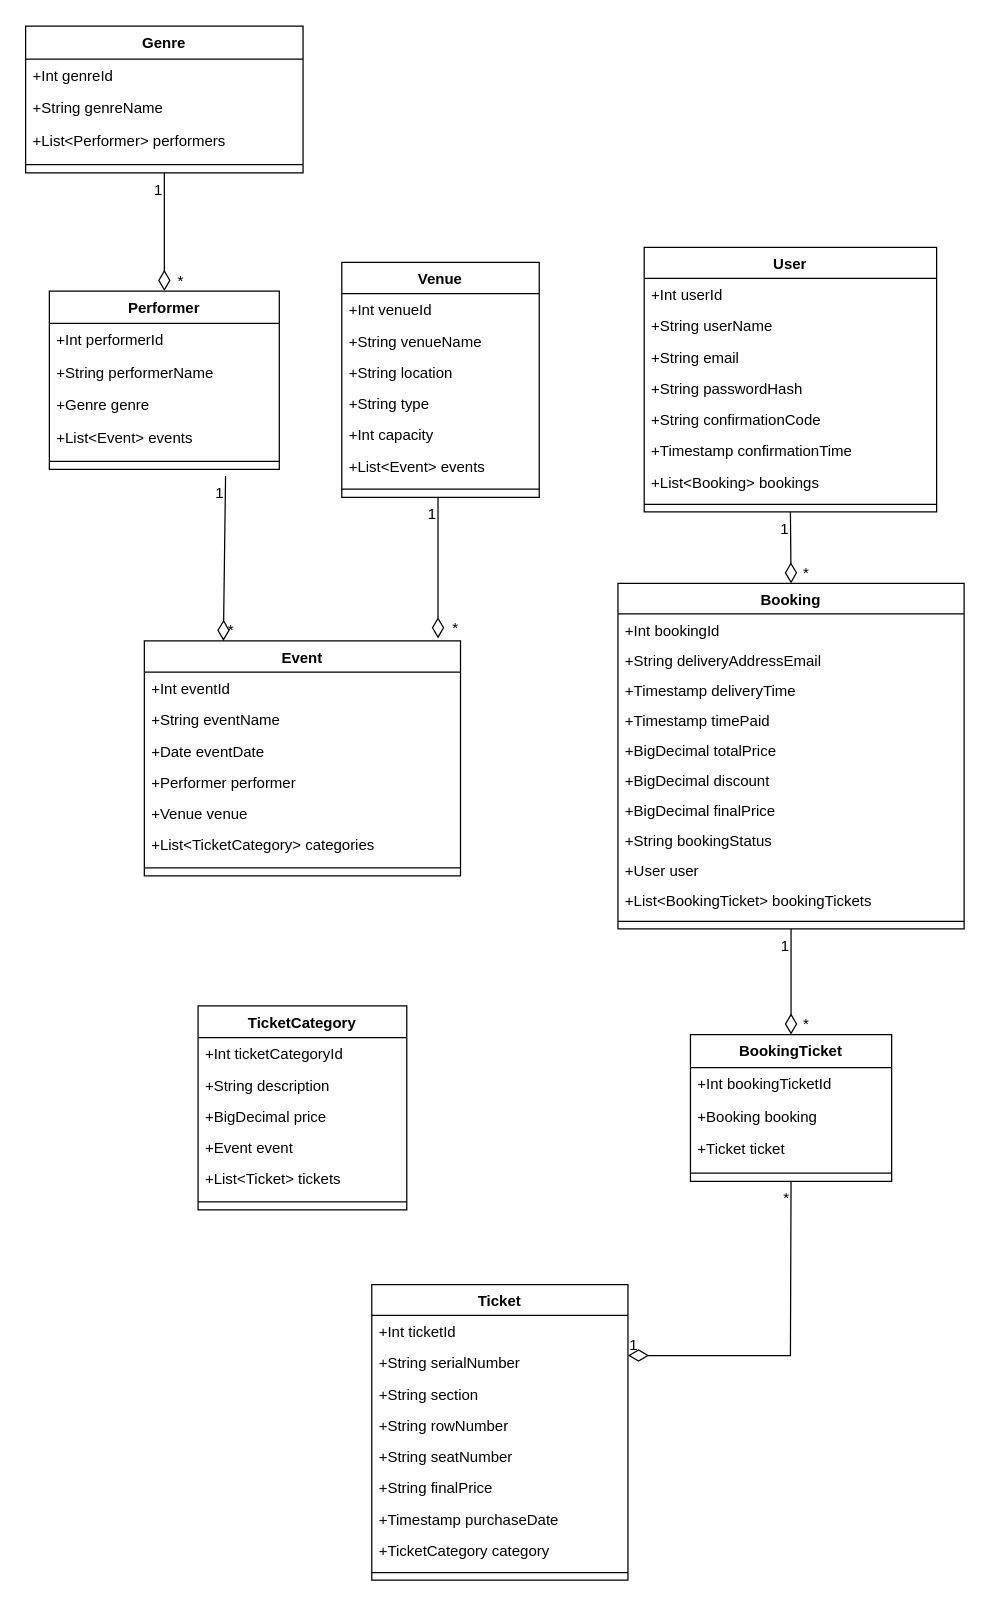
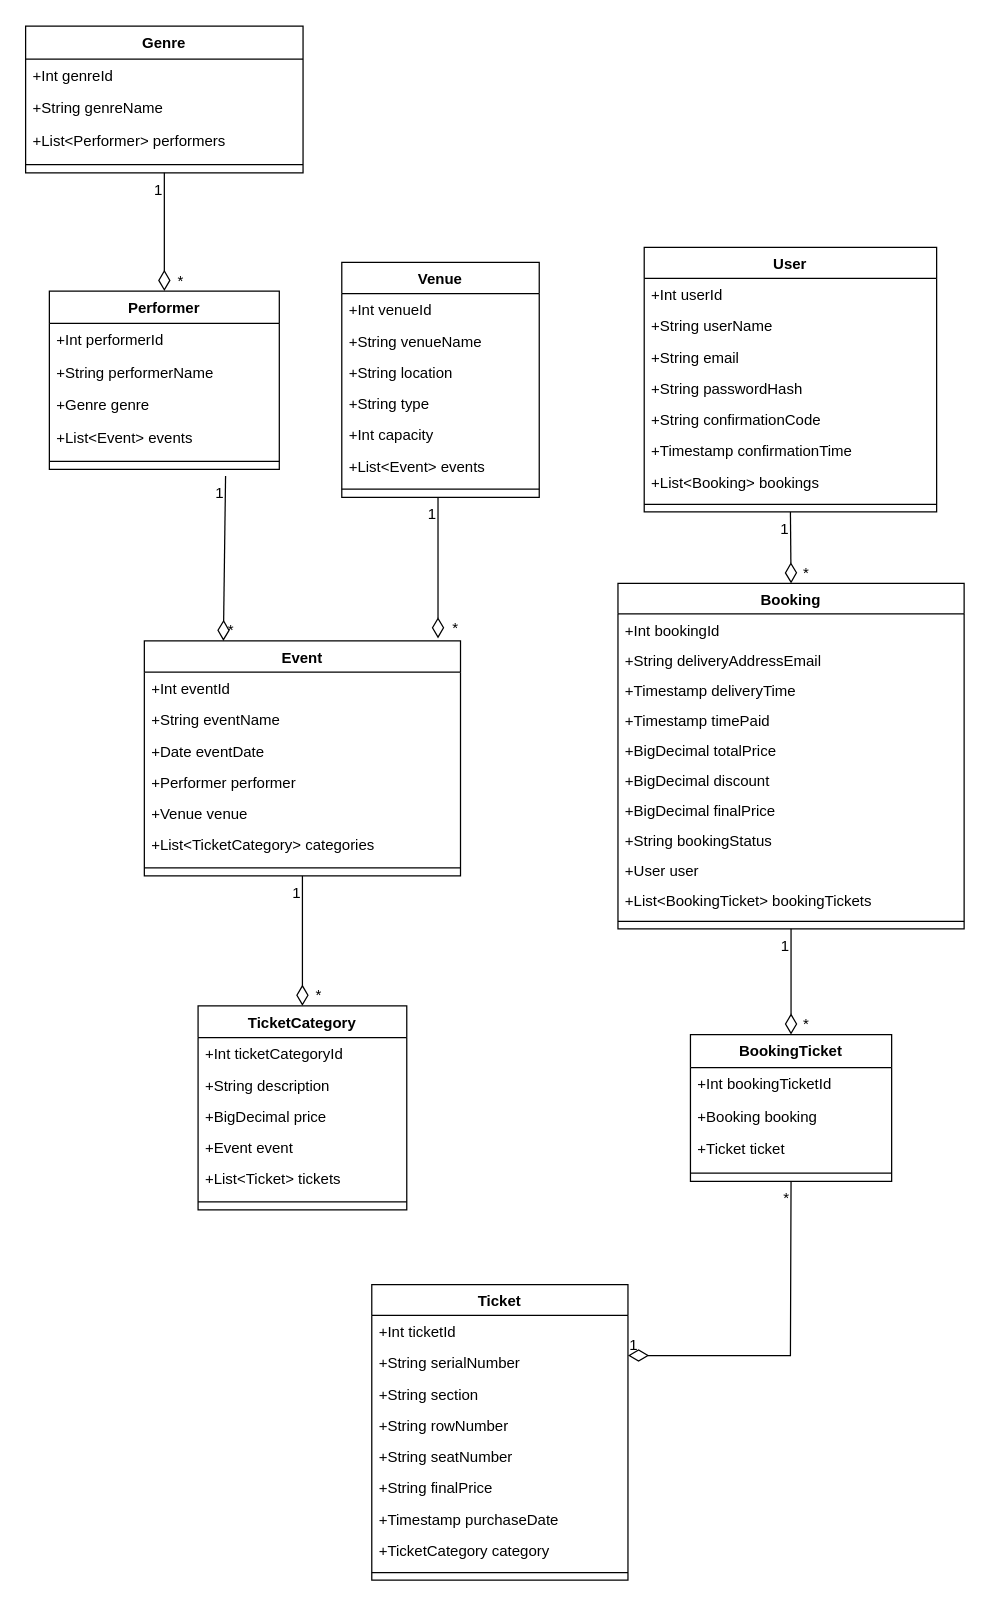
none -> (303, 932)
